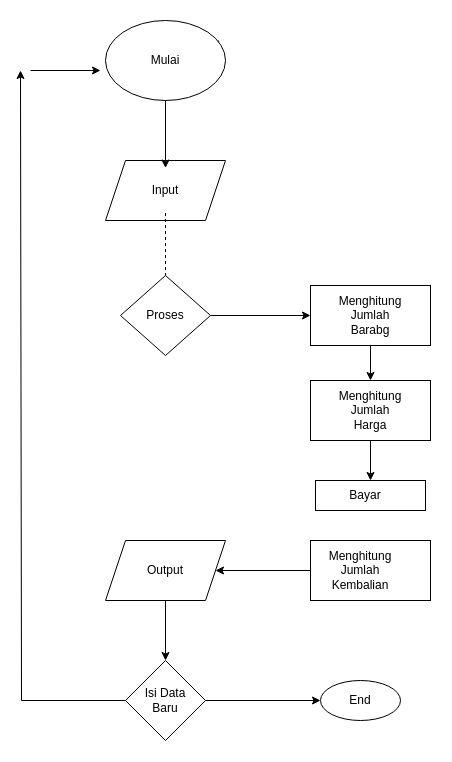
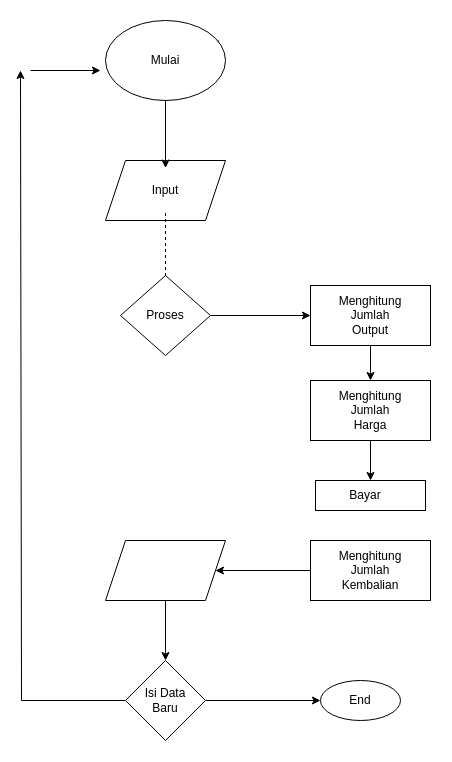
(371, 316) -> (371, 316)
(166, 571) -> none
(361, 571) -> (371, 571)
